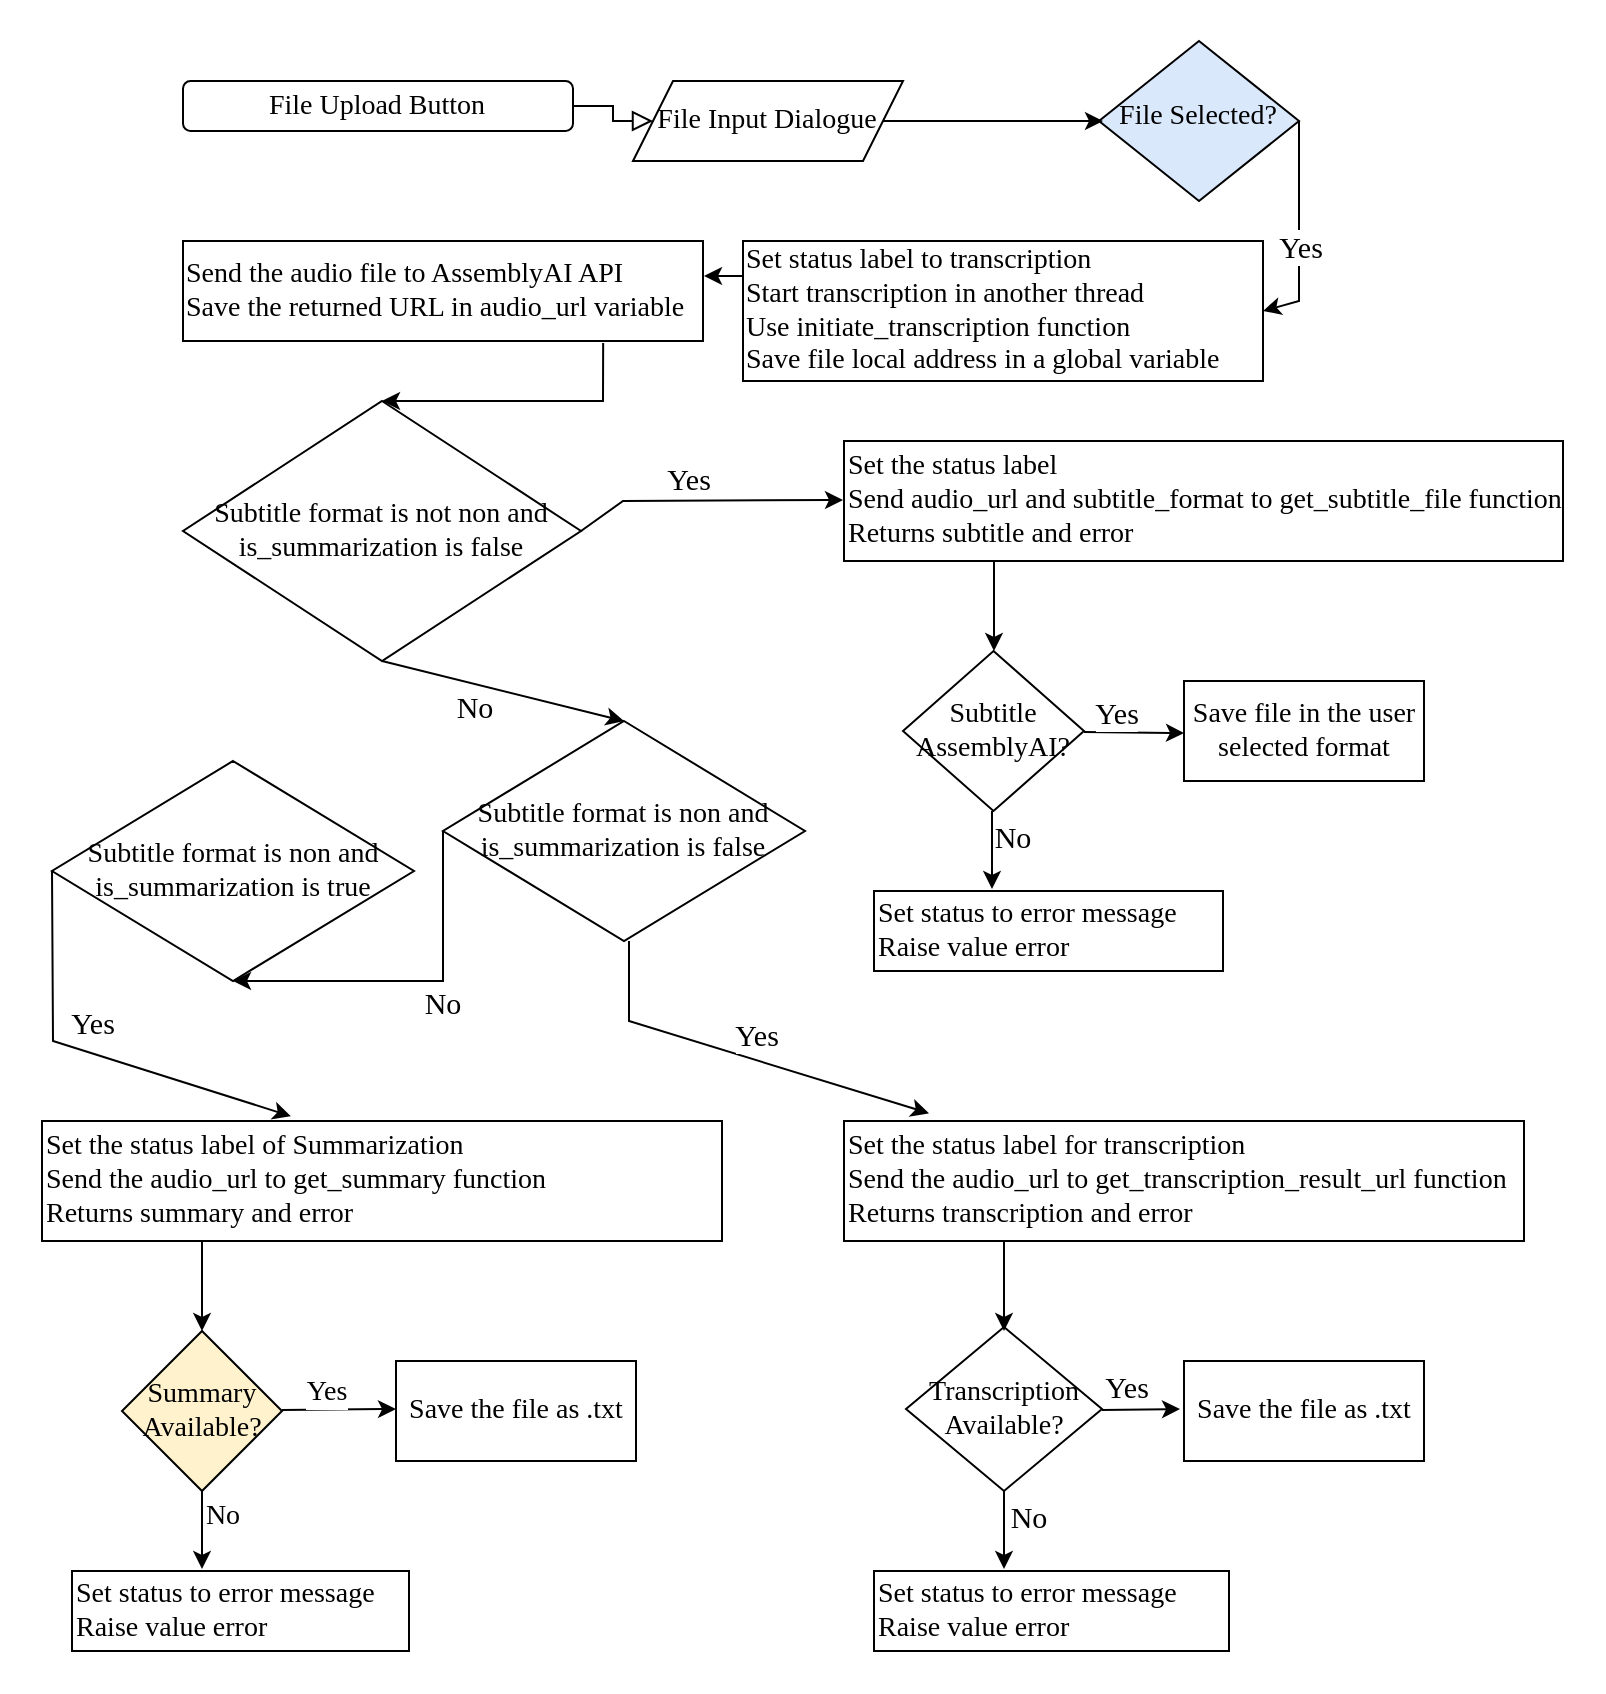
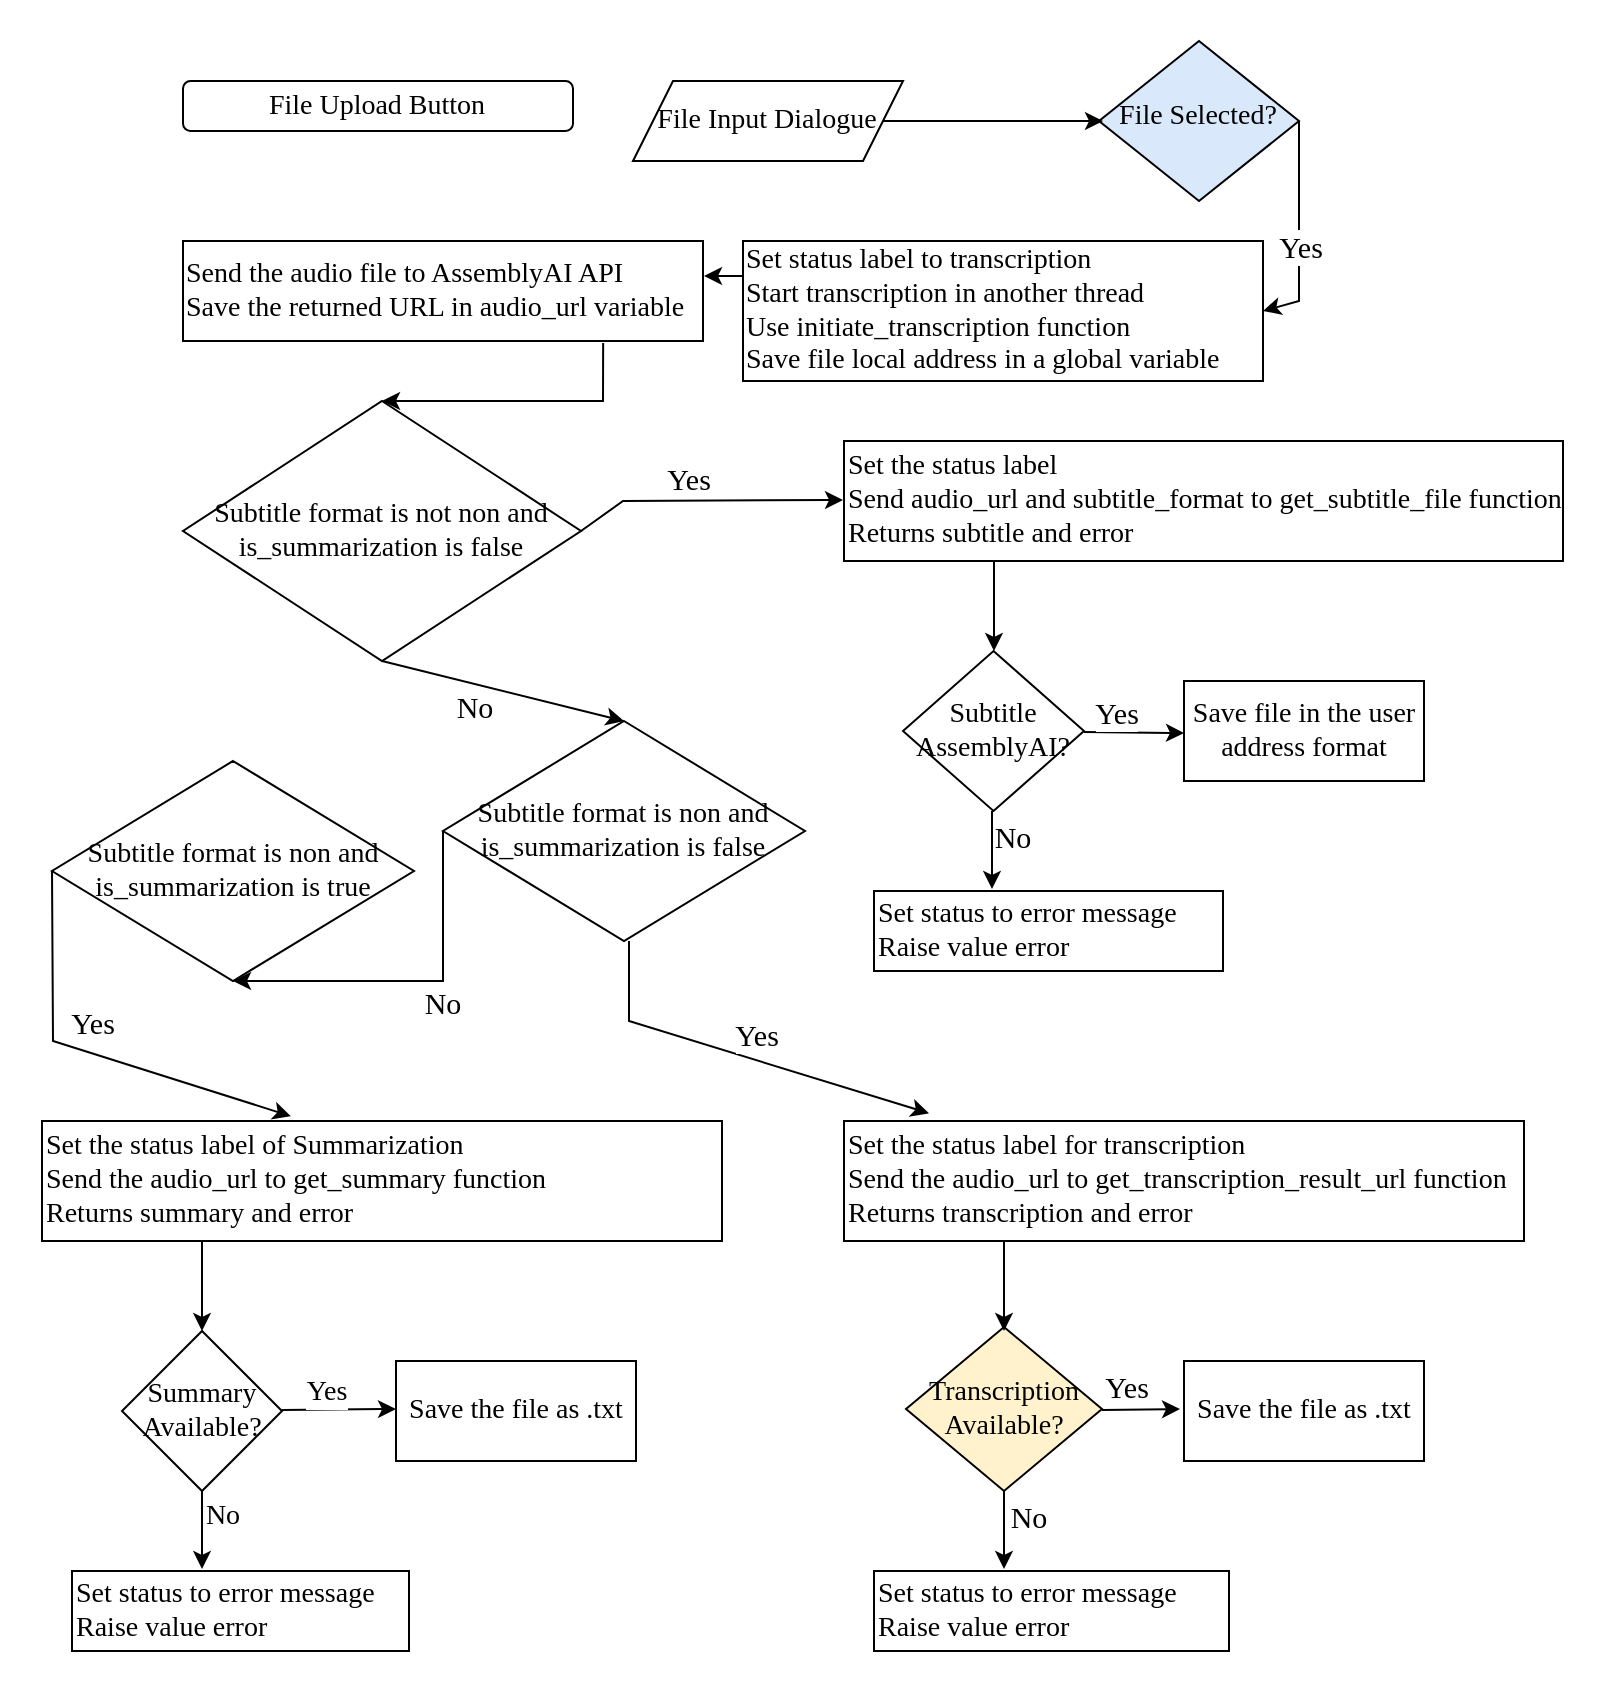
(610, 106) -> none
(1305, 731) -> (1305, 731)
(1004, 1409) -> (1004, 1409)
(202, 1411) -> (202, 1411)
